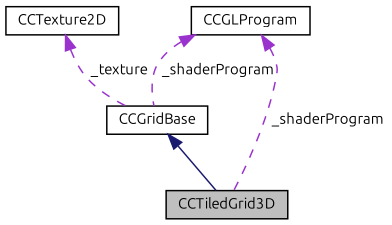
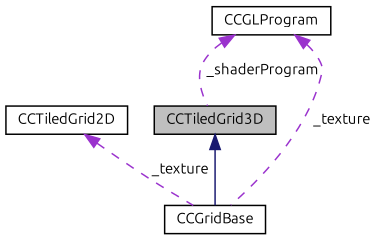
(62, 21) -> (67, 120)
(217, 70) -> (340, 120)
(197, 168) -> (215, 178)
